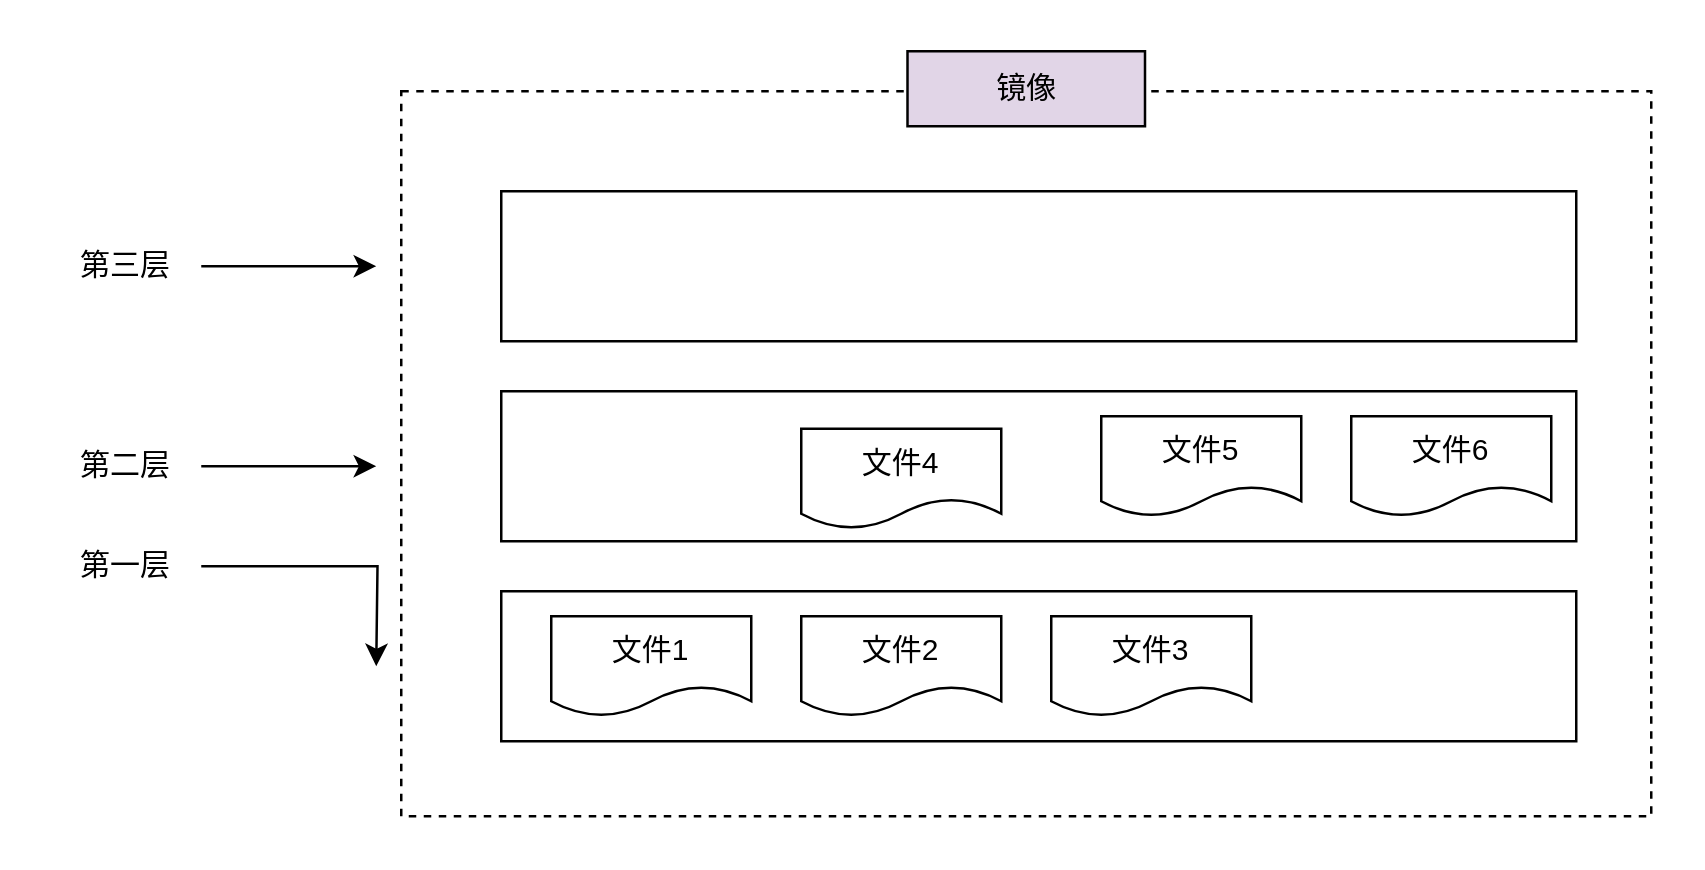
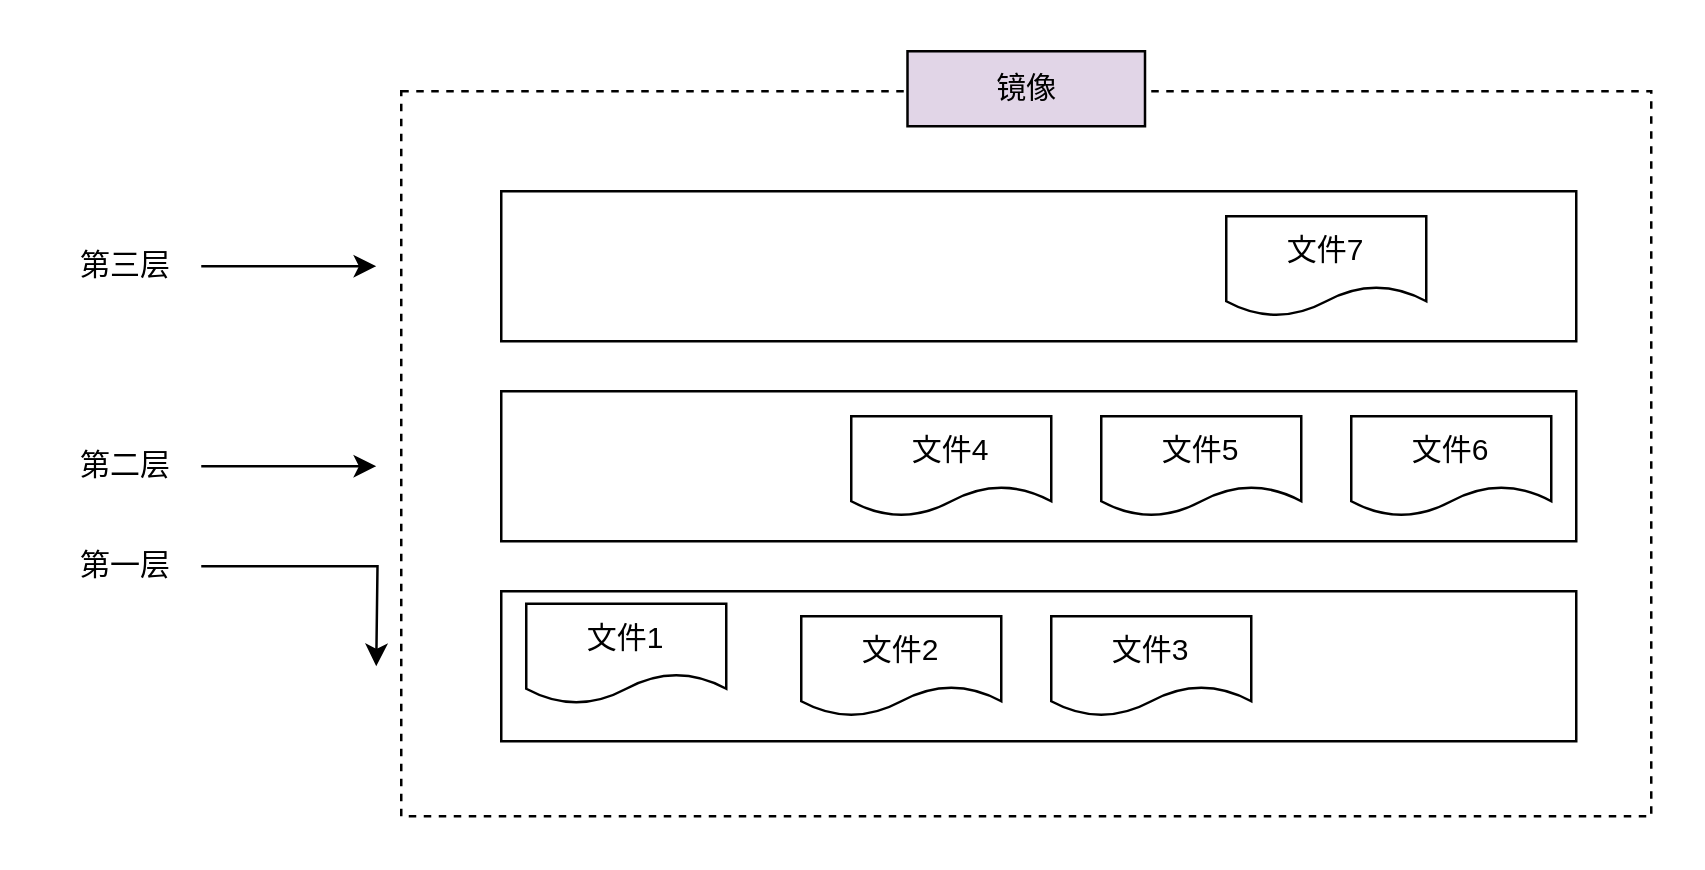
none -> (1326, 266)
(901, 479) -> (951, 466)
(651, 666) -> (626, 654)
